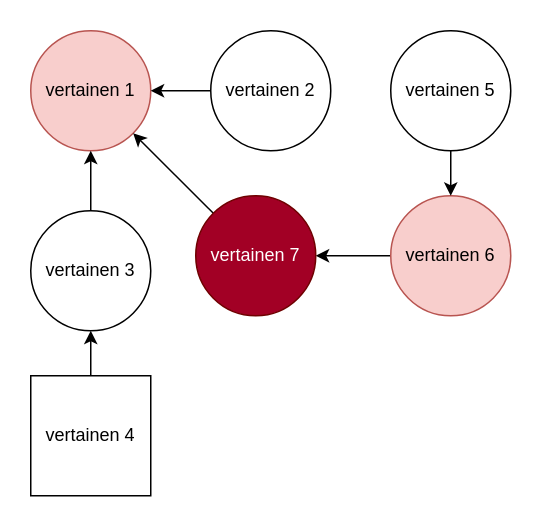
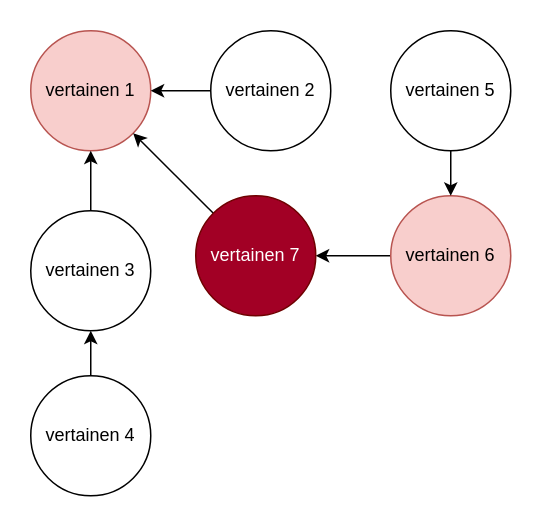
(91, 436) -> (91, 436)
